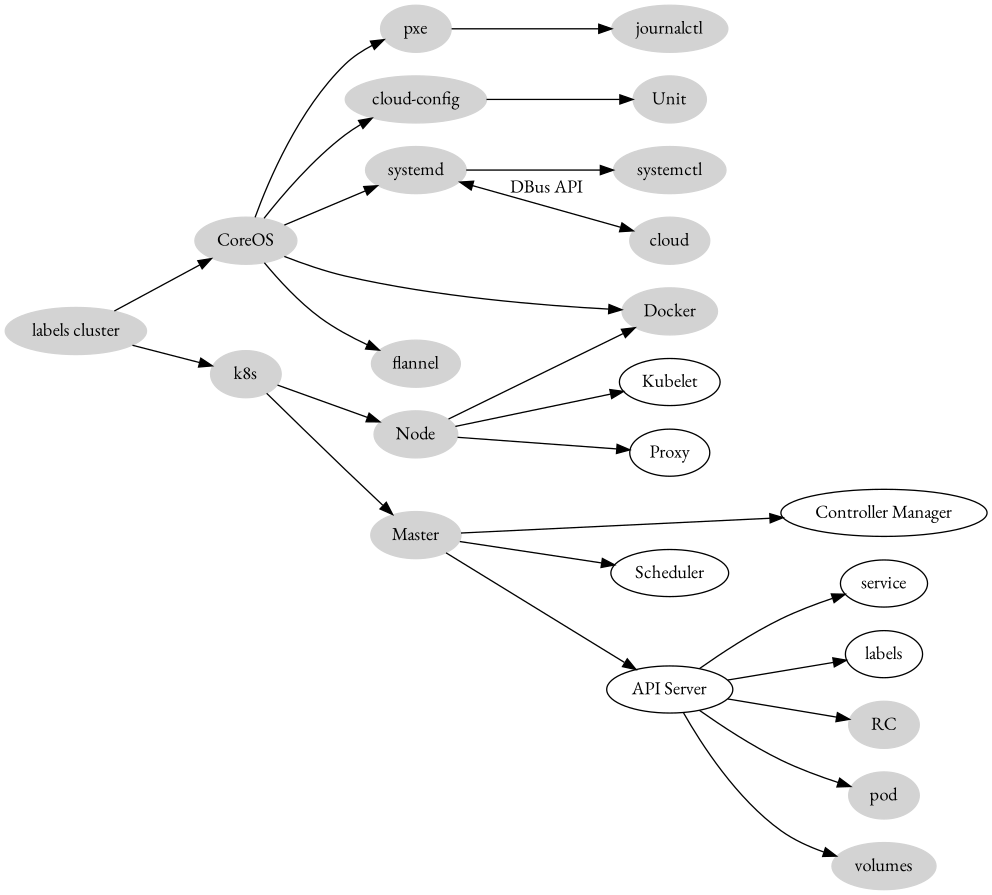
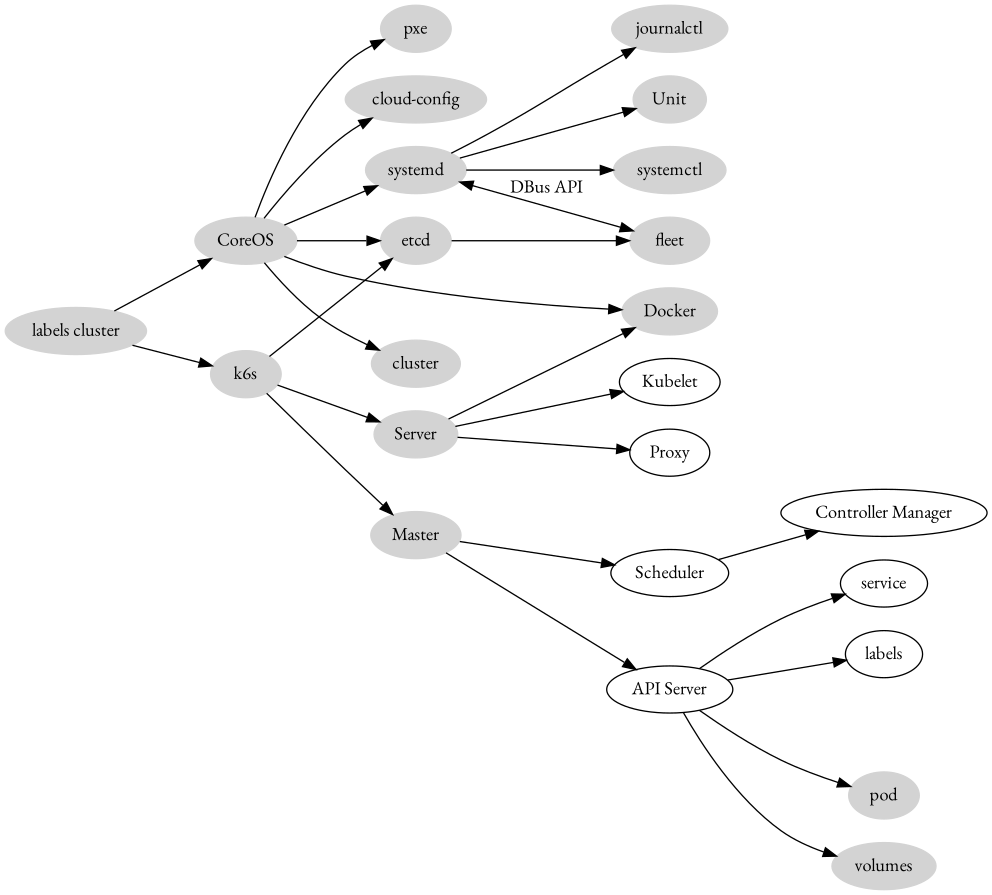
(525, 29) -> (538, 105)
(553, 99) -> (541, 135)
none -> (416, 241)
(670, 241) -> (670, 241)
(416, 364) -> (416, 364)
(246, 374) -> (246, 374)
(416, 434) -> (416, 434)
(615, 526) -> (762, 547)
(884, 725) -> none
